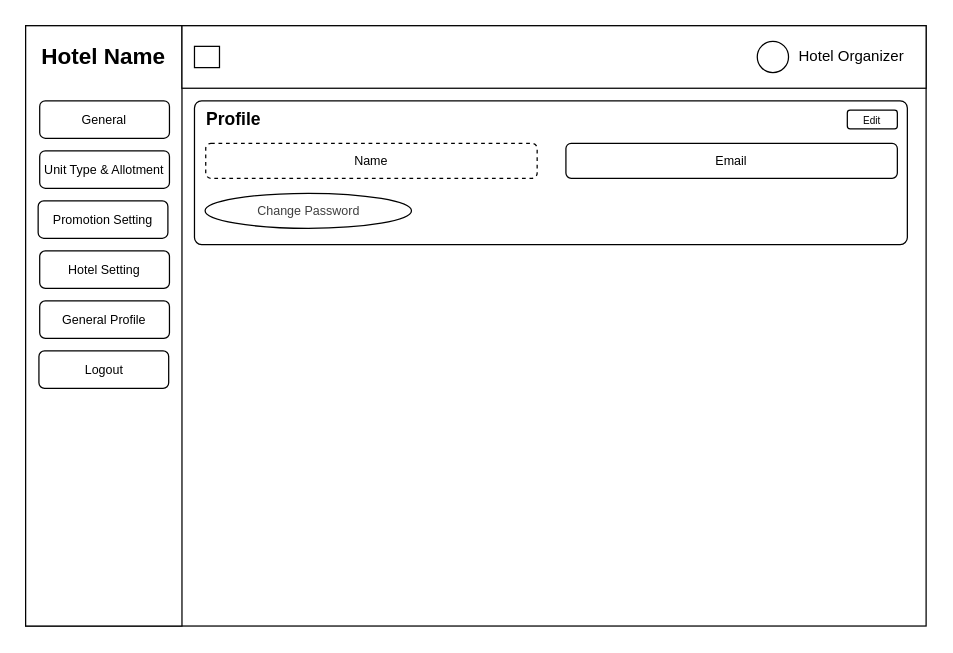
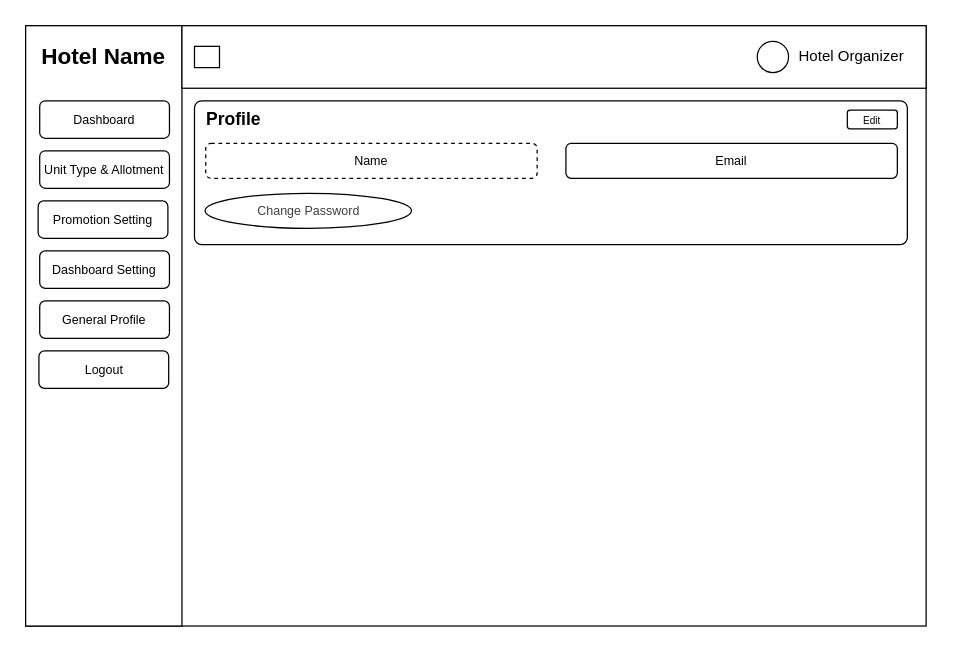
(104, 119) -> (104, 119)
(104, 269) -> (104, 269)
